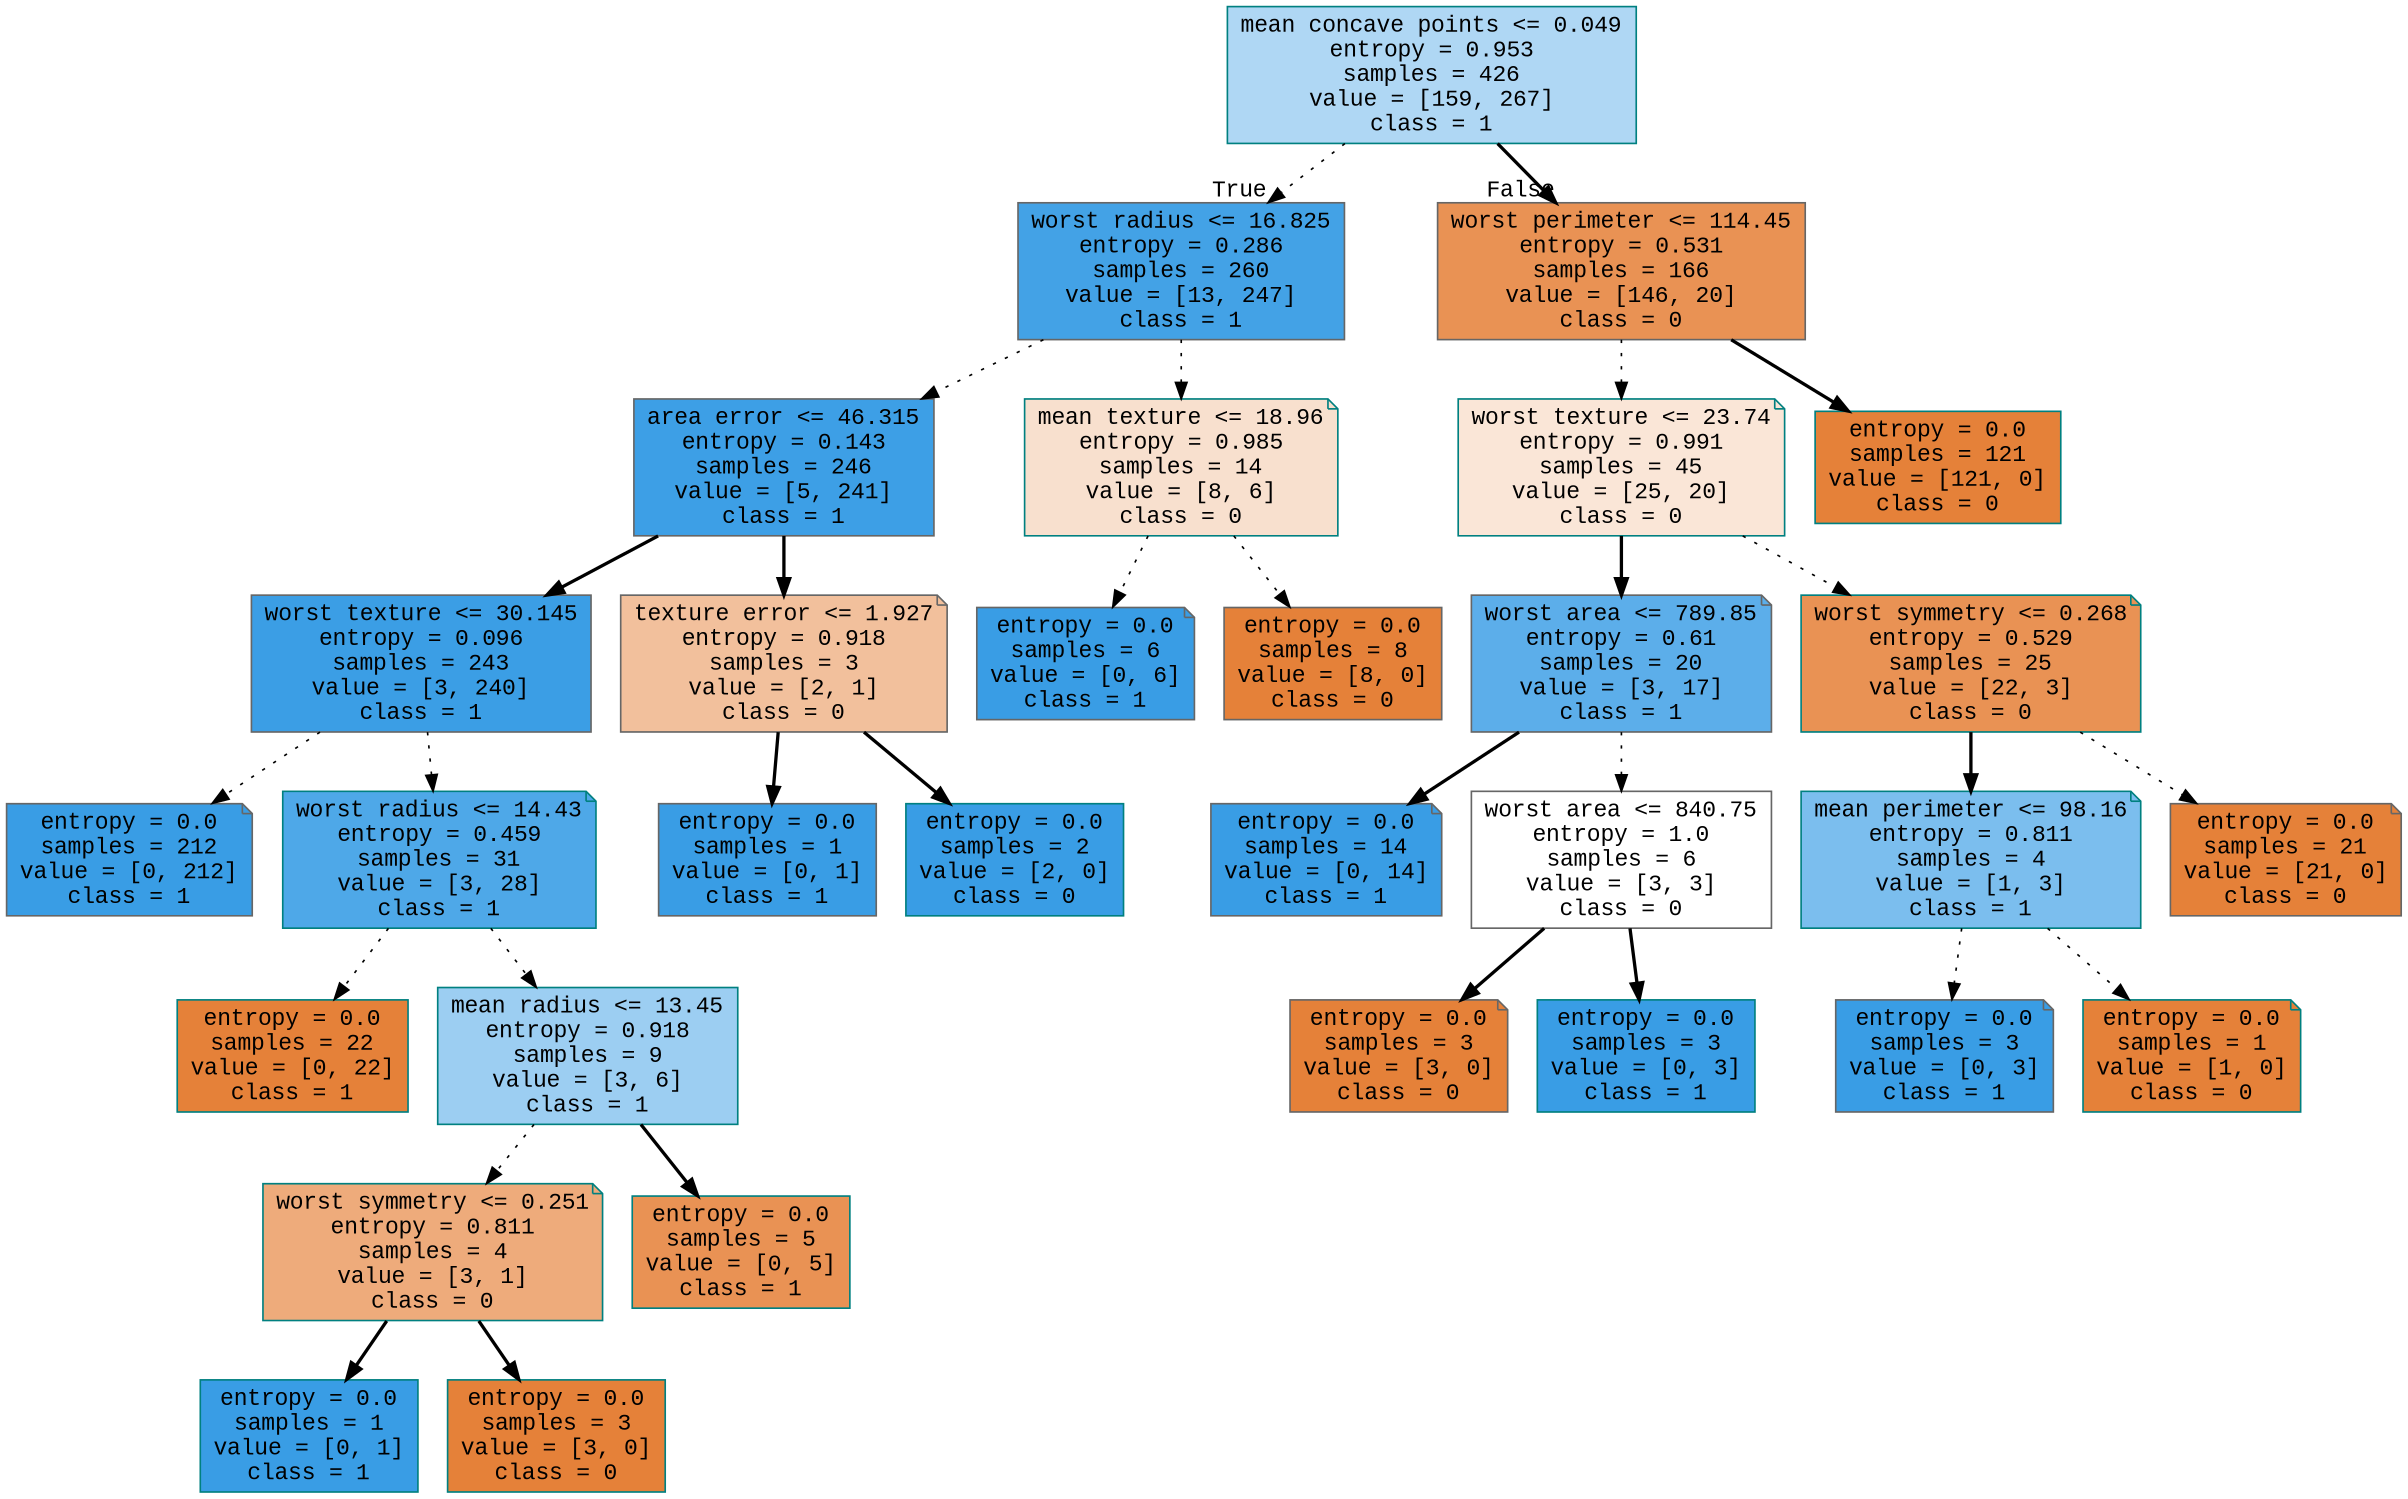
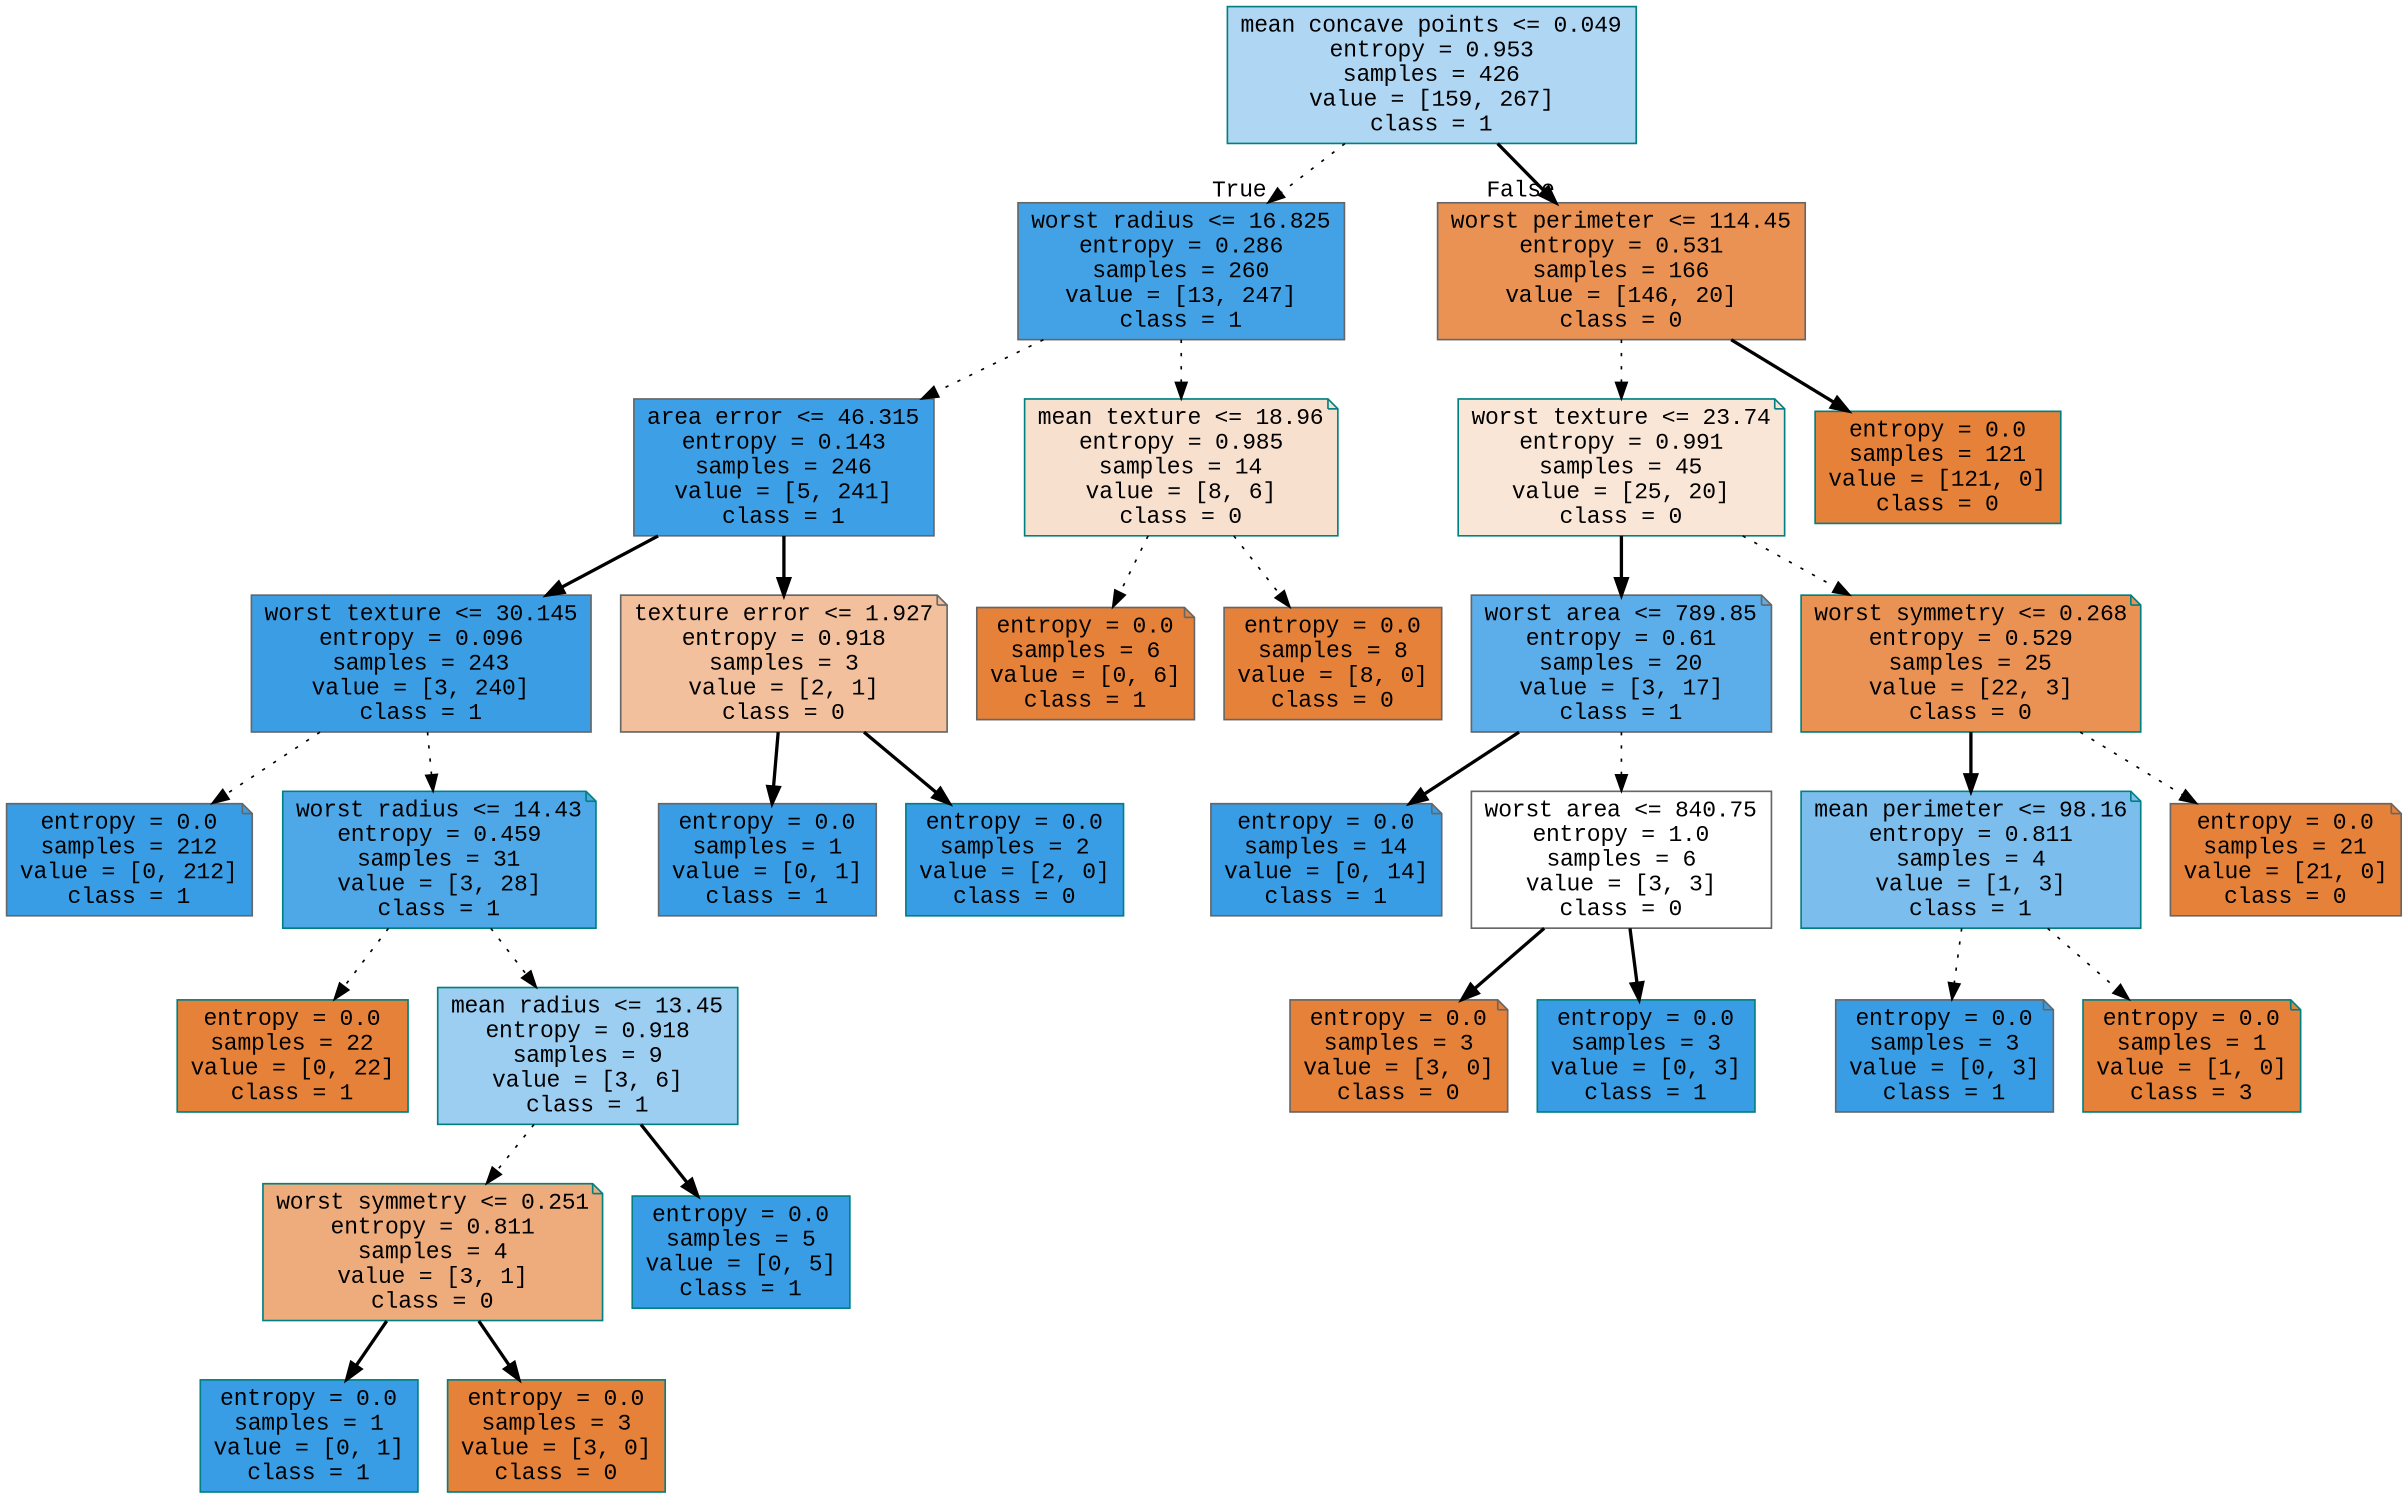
(1086, 664) -> (1086, 664)
(2192, 1056) -> (2192, 1056)
(741, 1252) -> (741, 1252)
